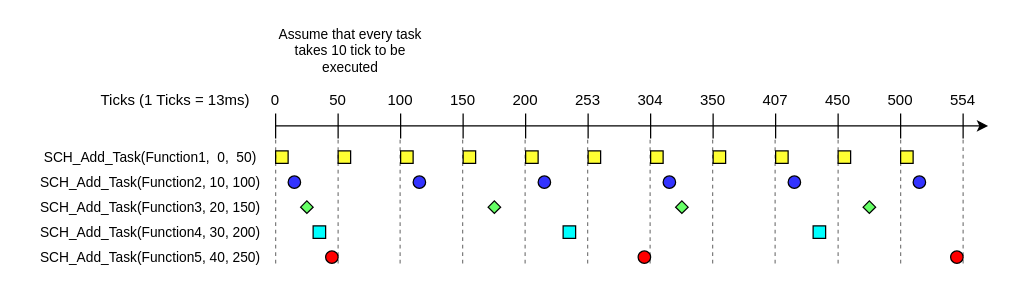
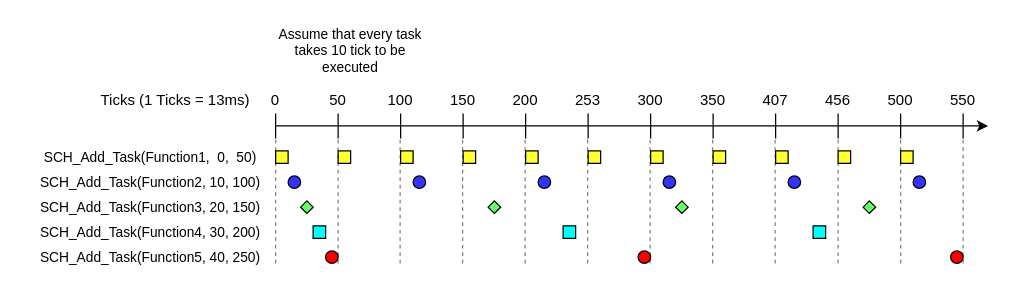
(651, 101) -> (651, 101)
(838, 101) -> (838, 101)
(963, 101) -> (963, 101)
